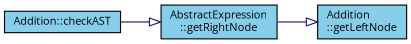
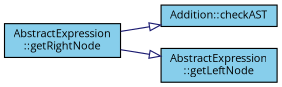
(135, 22) -> (135, 29)
(362, 22) -> (219, 65)
